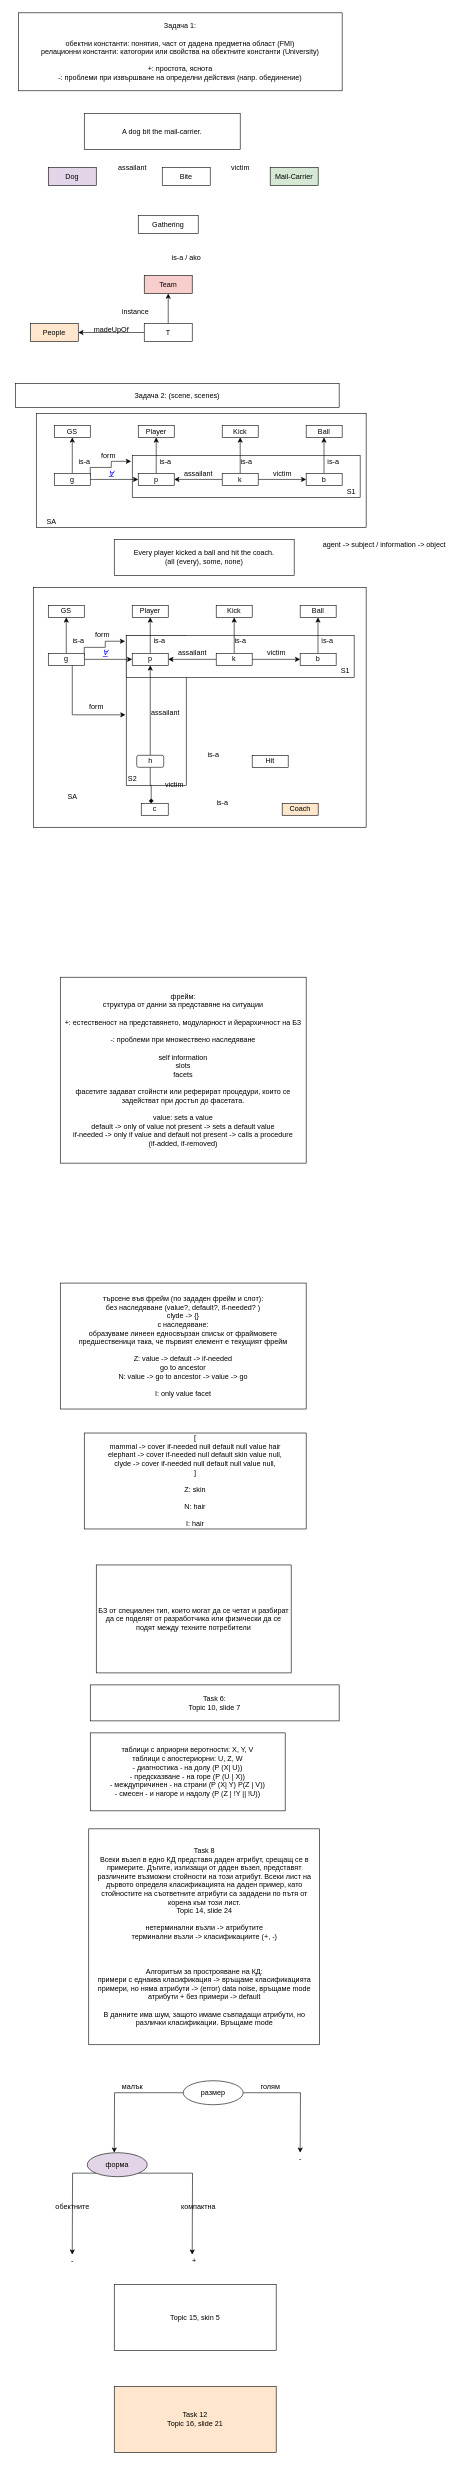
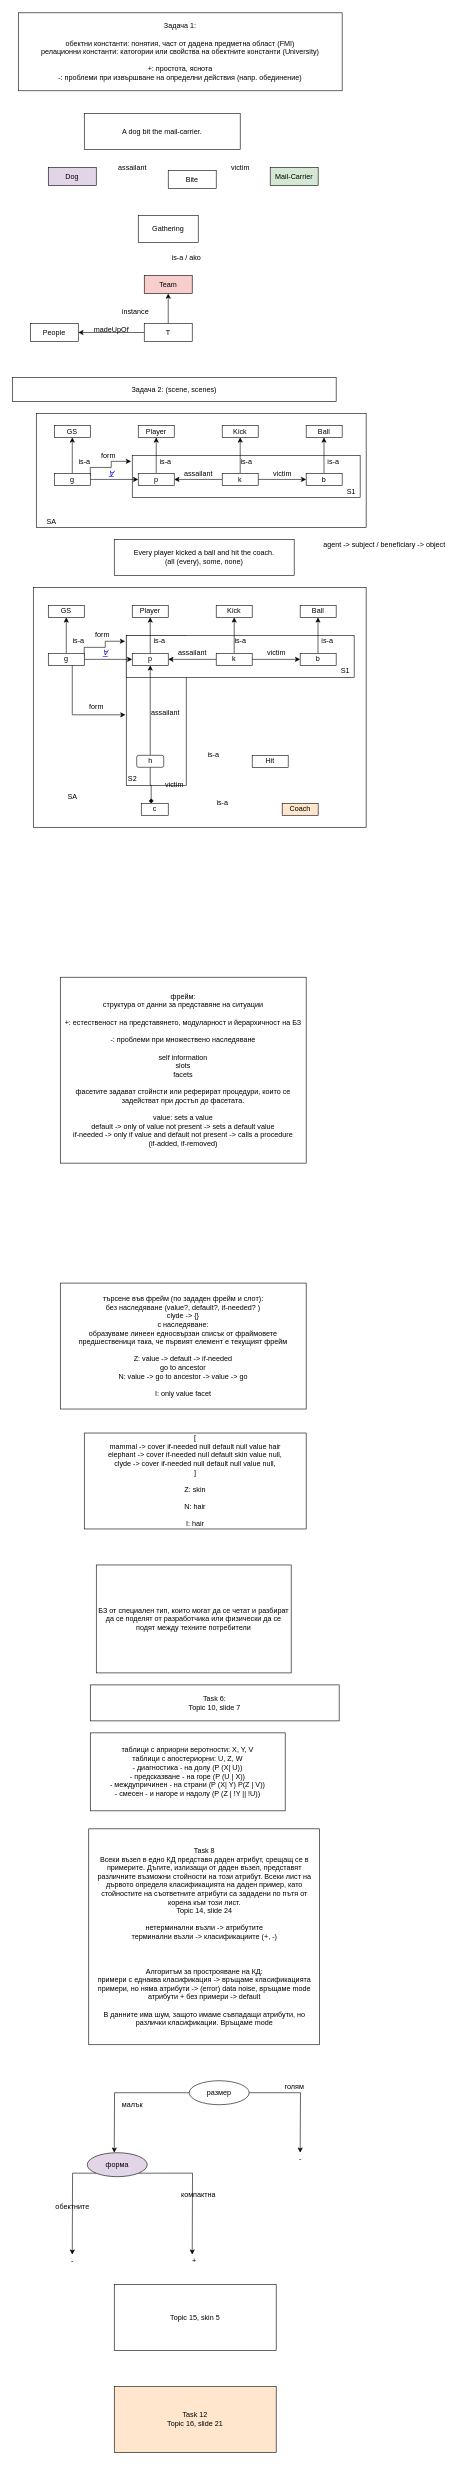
(186, 176) -> (192, 179)
(168, 224) -> (168, 229)
(54, 332) -> (54, 332)
(177, 395) -> (174, 389)
(385, 545) -> (385, 545)
(132, 2087) -> (132, 2105)
(270, 2087) -> (294, 2087)
(213, 2093) -> (219, 2093)
(198, 2207) -> (198, 2195)
